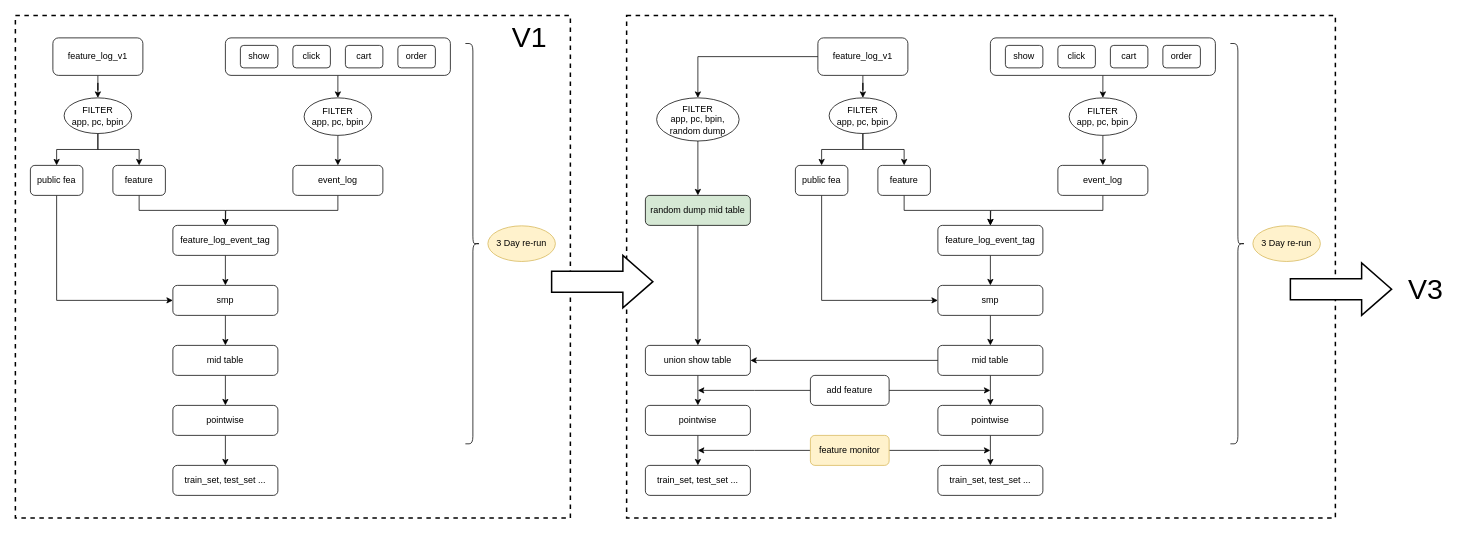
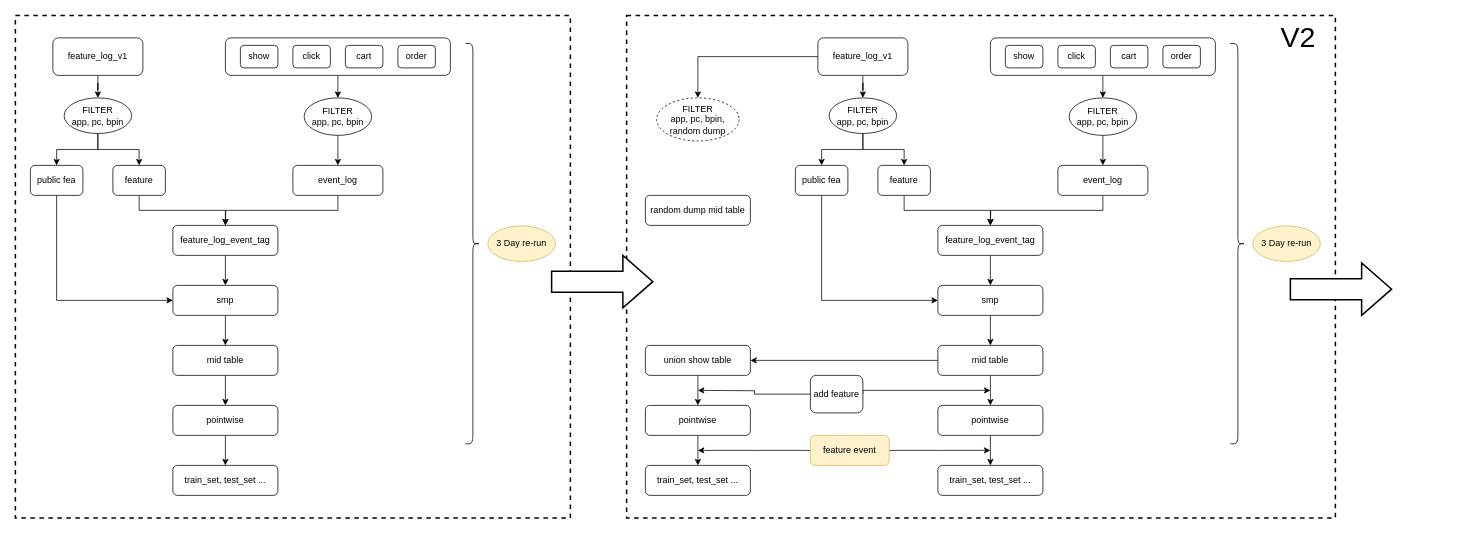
(529, 38) -> none
none -> (1298, 38)
(698, 119) -> (698, 119)
(698, 189) -> none
(698, 210) -> (698, 210)
(1425, 289) -> none
(698, 339) -> none
(850, 390) -> (837, 394)
(850, 450) -> (850, 450)
